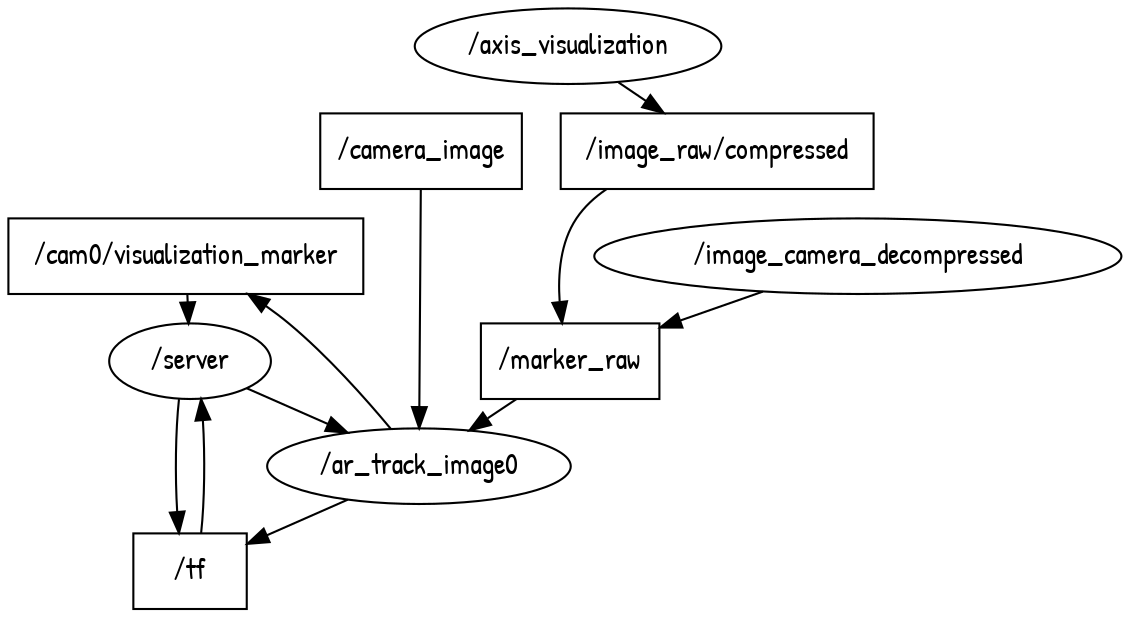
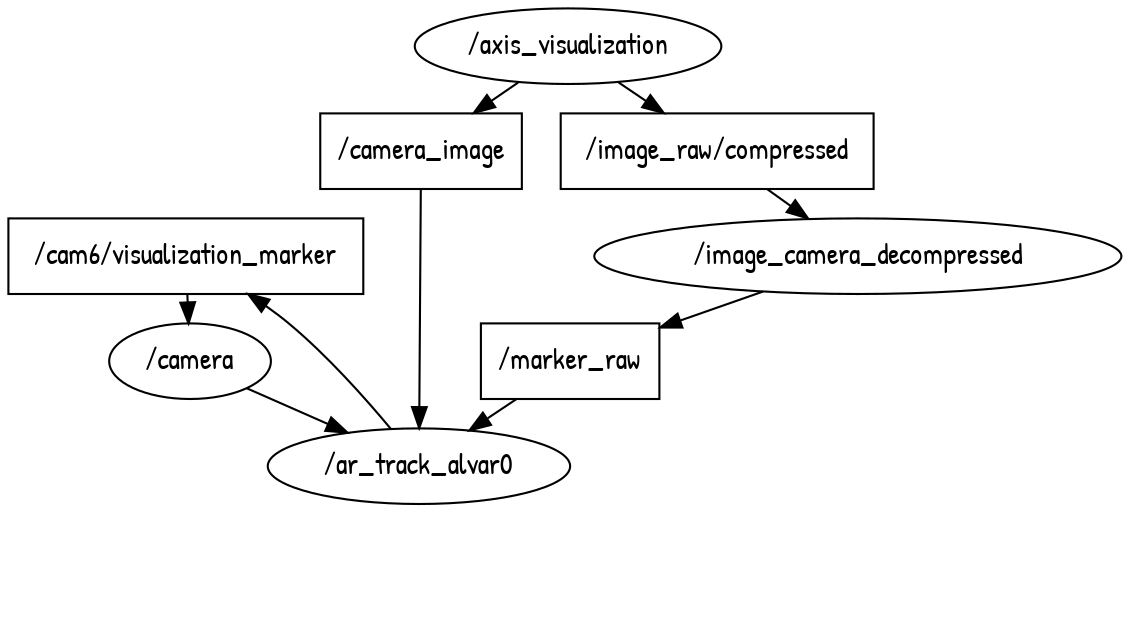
none -> (505, 92)
(567, 238) -> (779, 198)
(186, 256) -> (186, 256)
(190, 361) -> (190, 361)
(419, 466) -> (419, 466)
(190, 571) -> none
